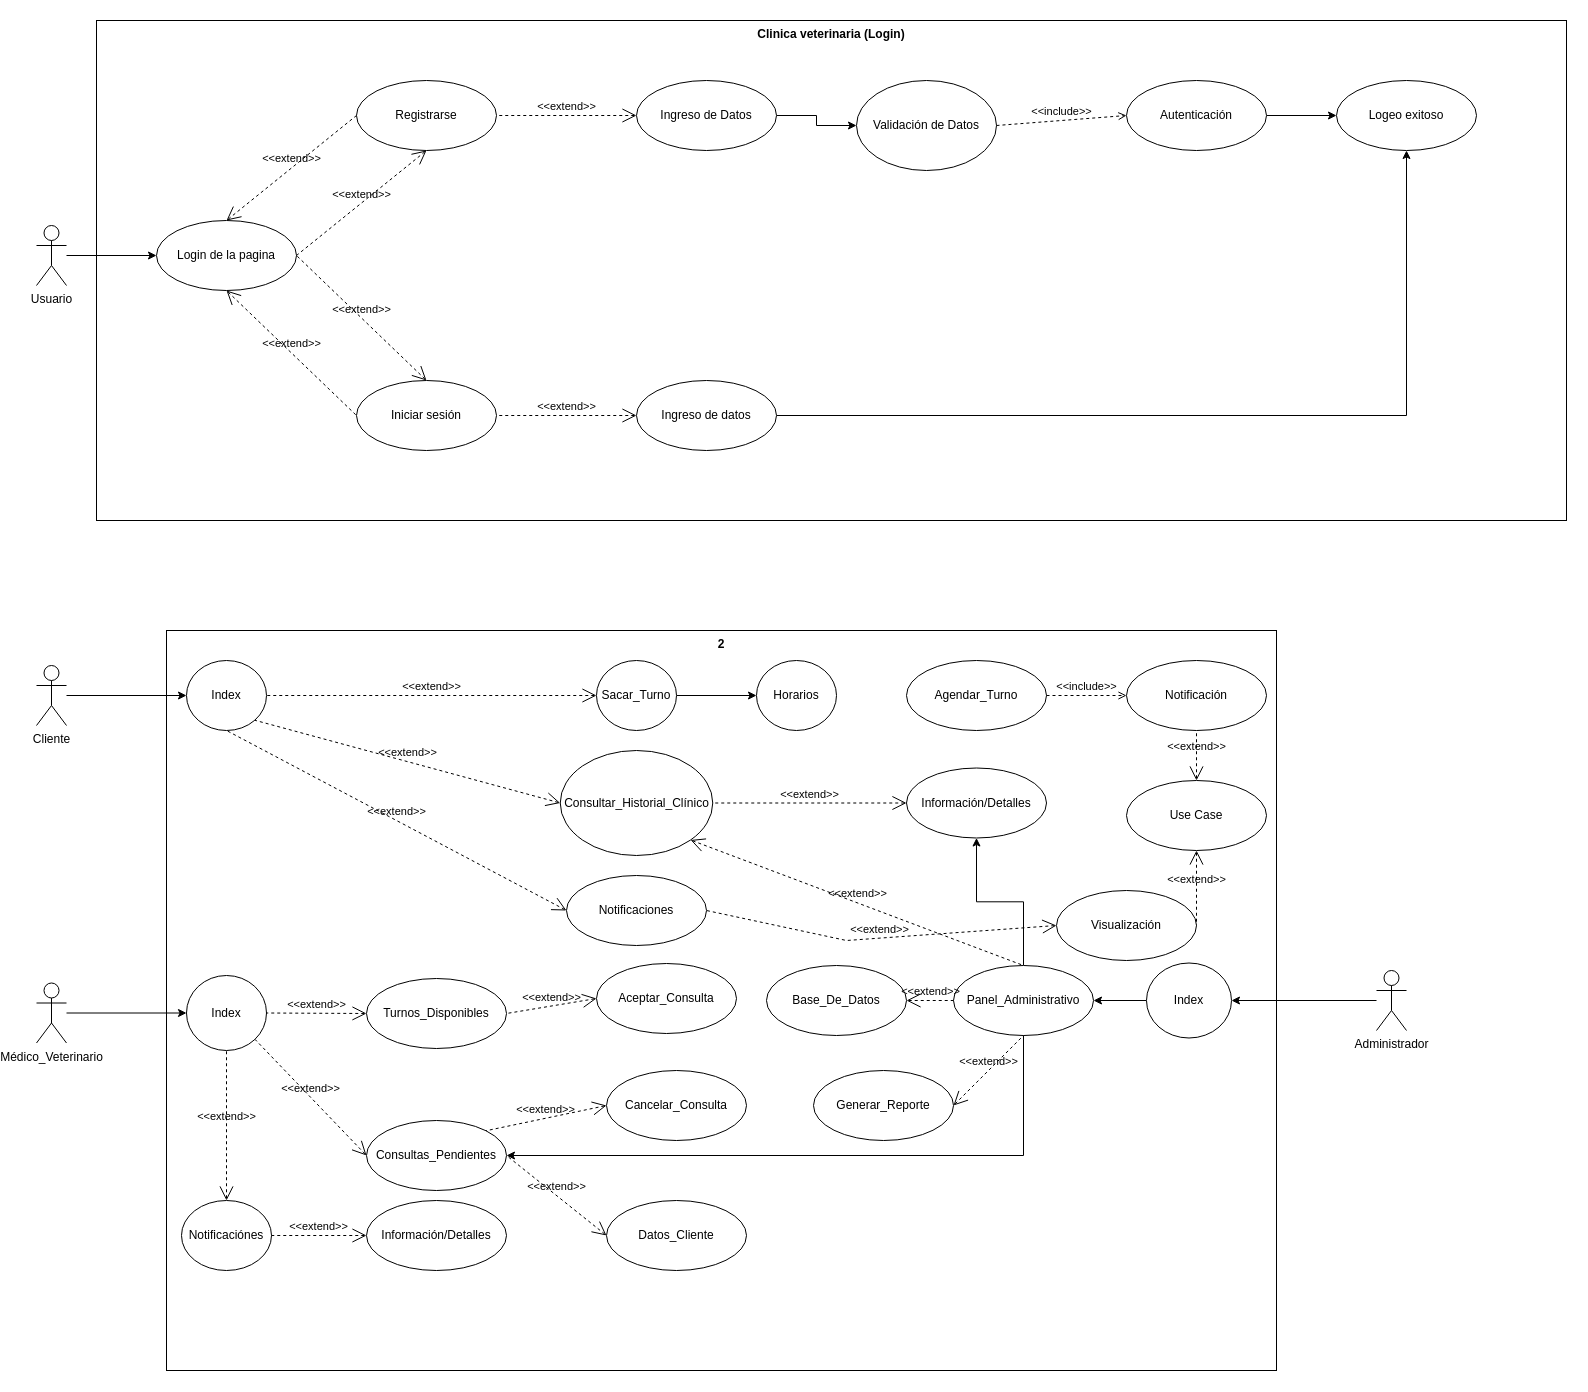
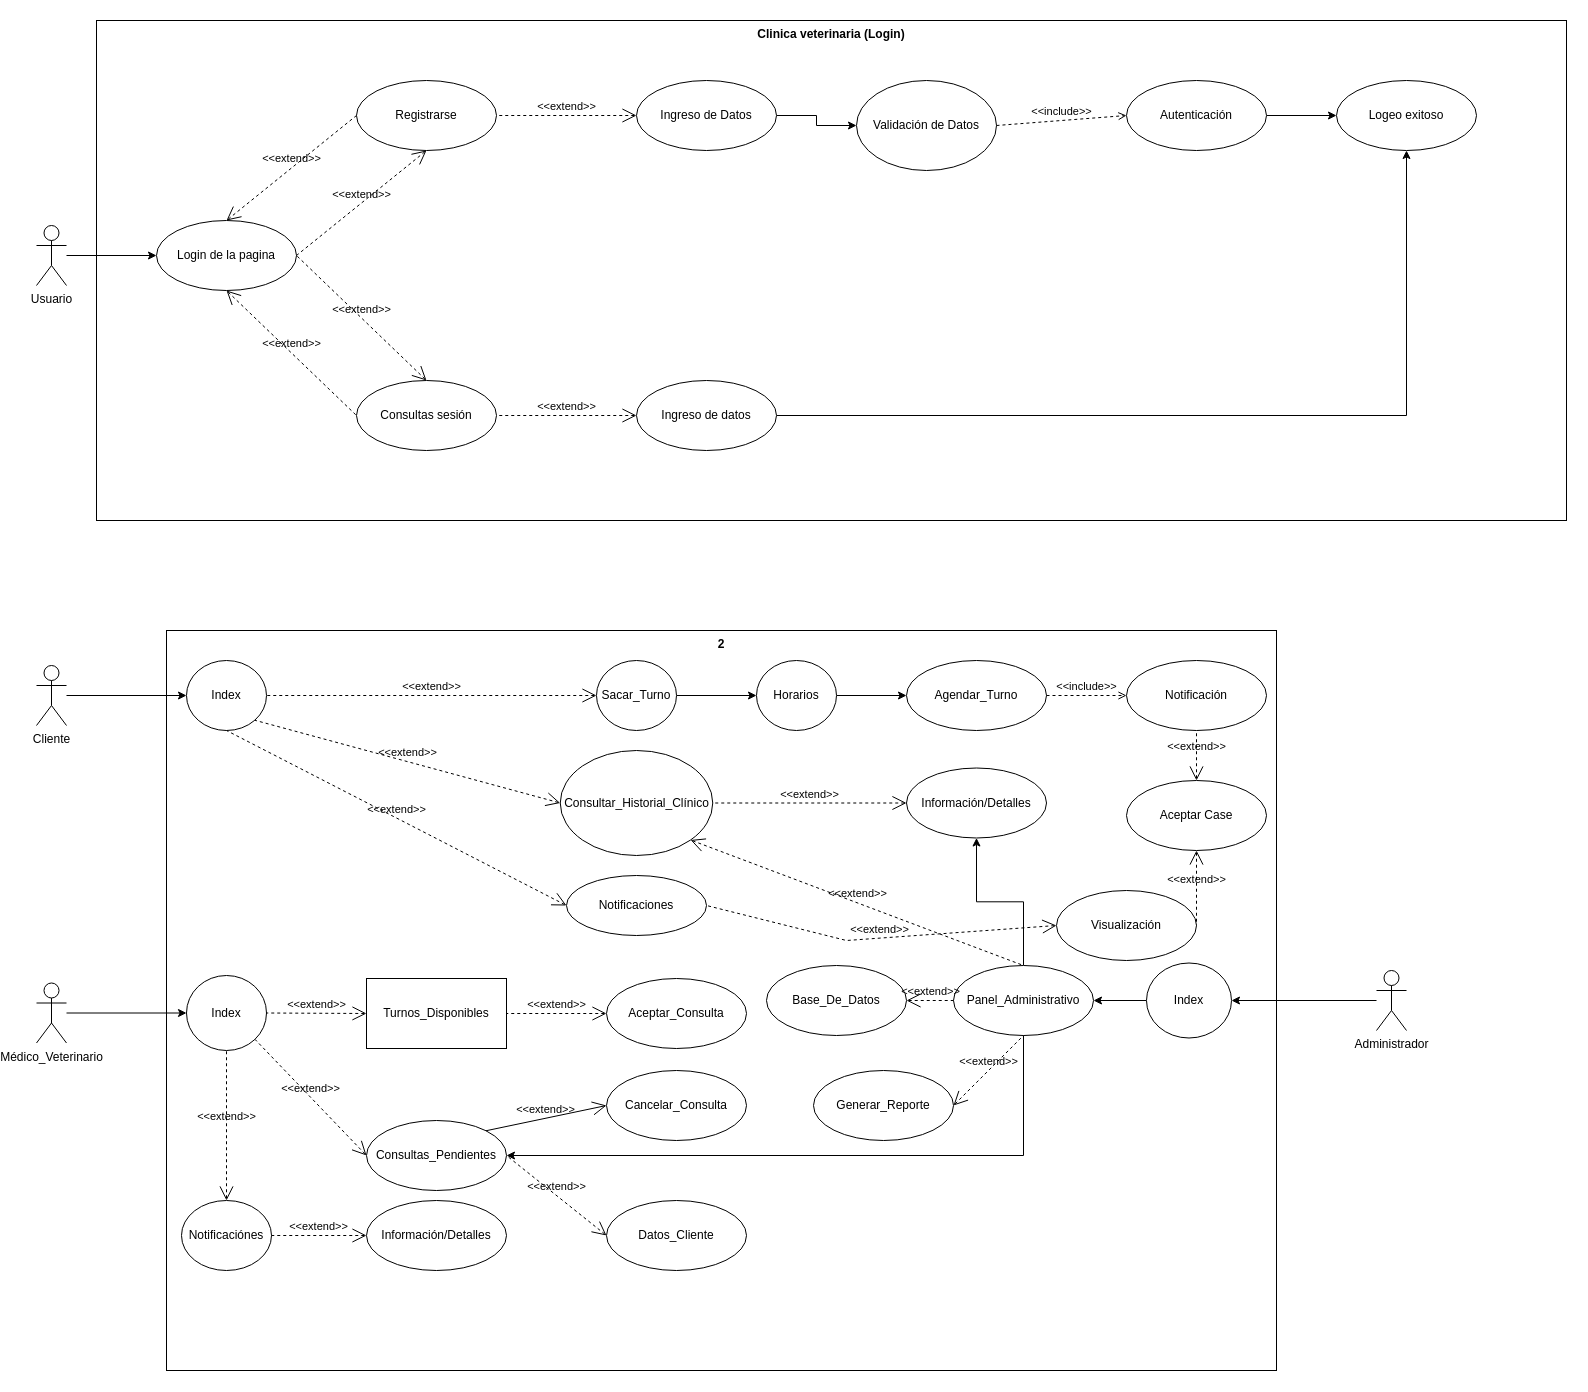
(427, 416) -> (427, 416)
none -> (868, 696)
(1197, 816) -> (1197, 816)
(637, 911) -> (637, 906)
(667, 999) -> (677, 1014)
(437, 1014) -> (437, 1014)
(544, 1119) -> (544, 1119)
